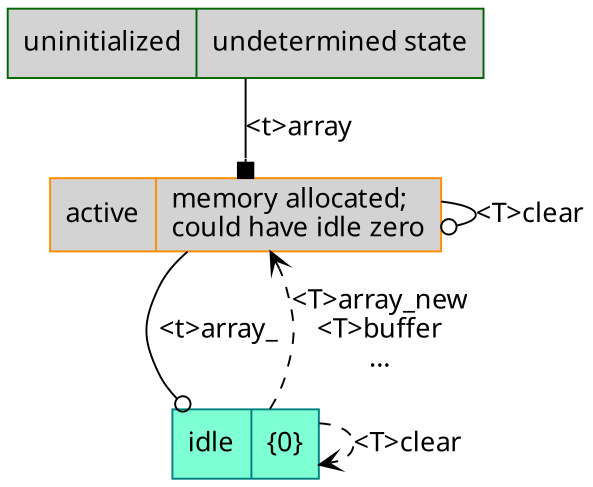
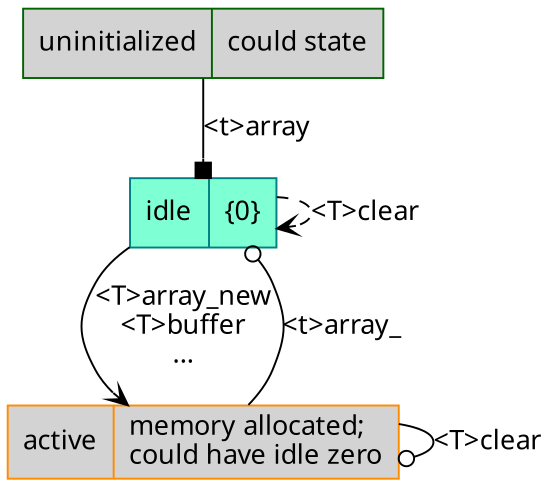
(340, 42) -> (298, 42)
(246, 118) -> (203, 119)
(293, 340) -> (83, 316)
